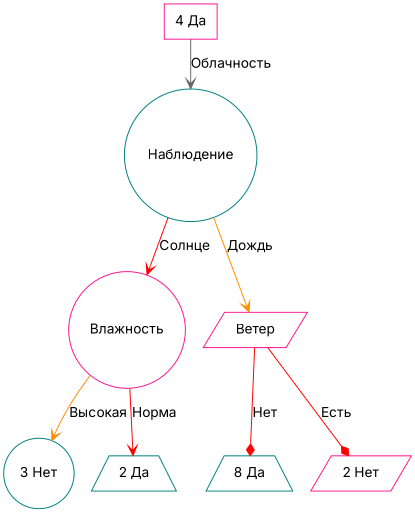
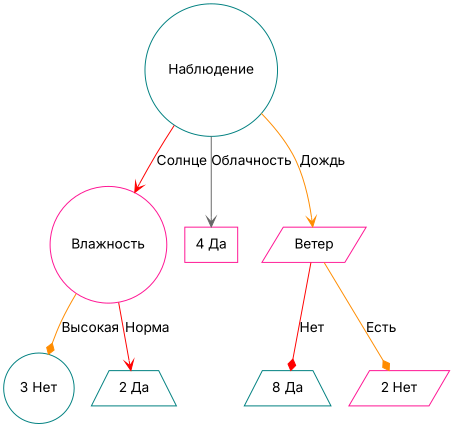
(191, 59) -> (211, 177)
(305, 397) -> (354, 311)
(71, 403) -> (63, 318)
